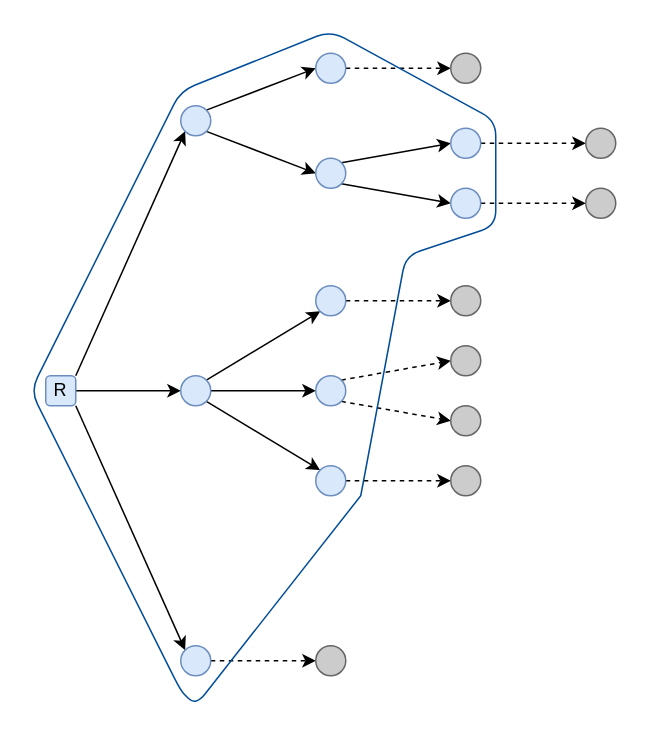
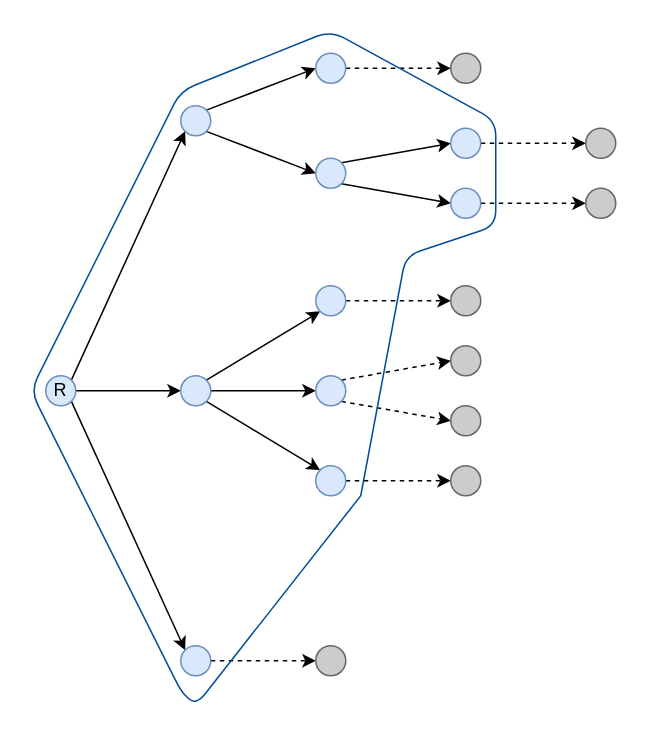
(61, 391) -> (61, 391)
